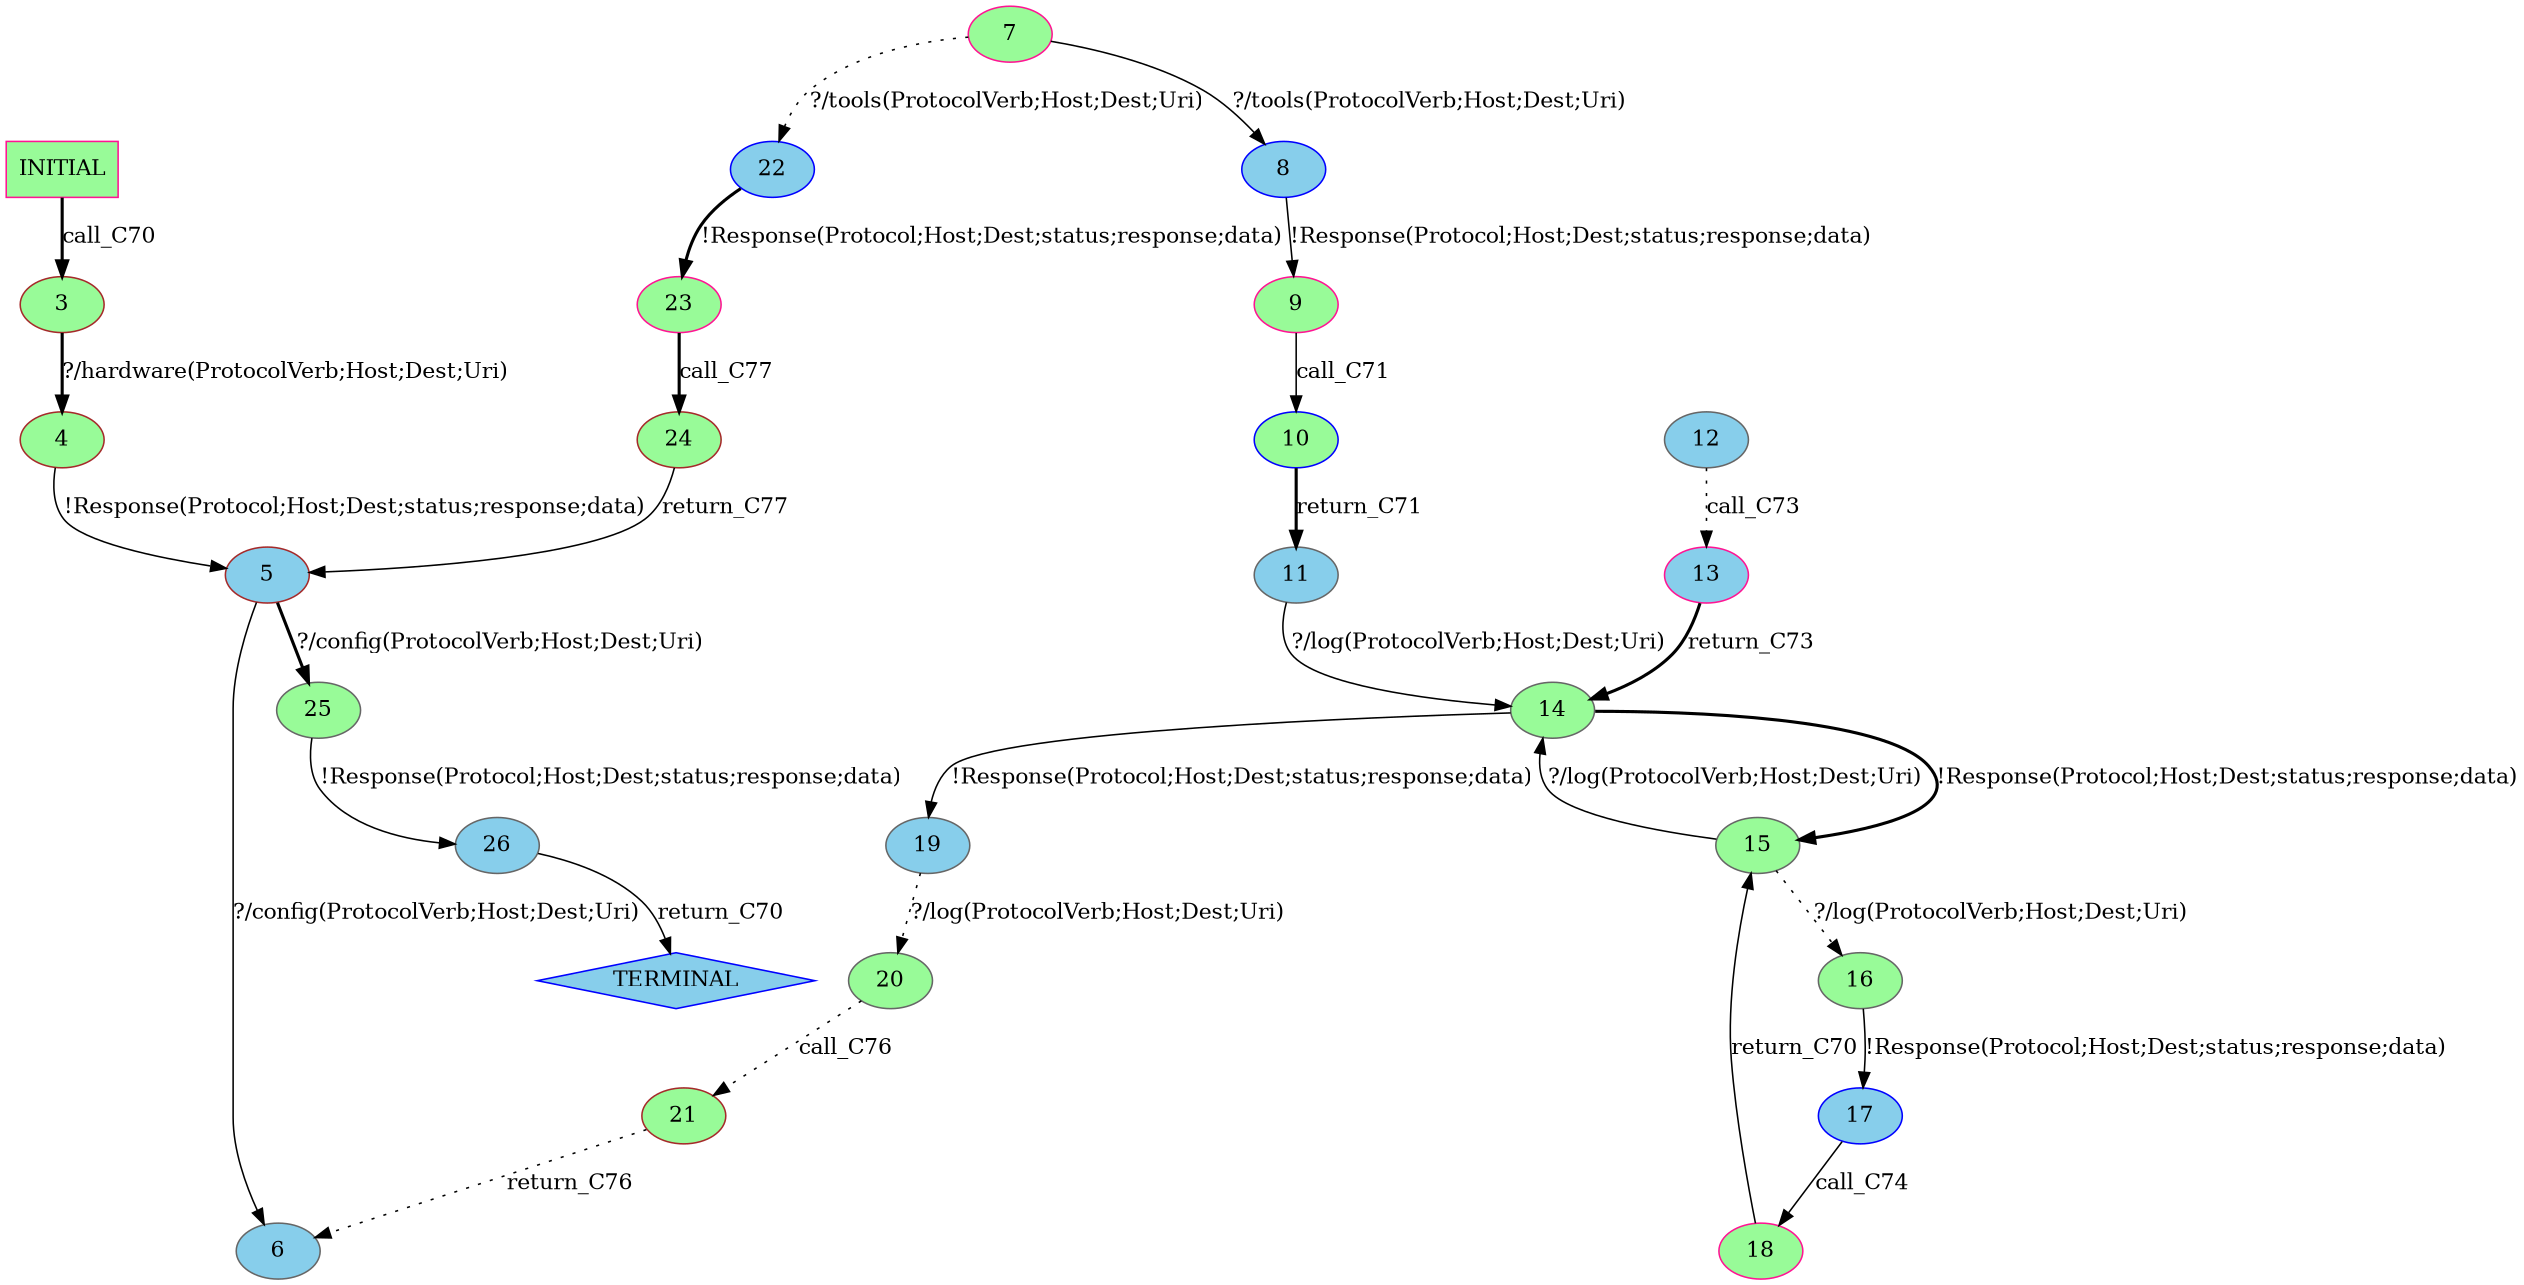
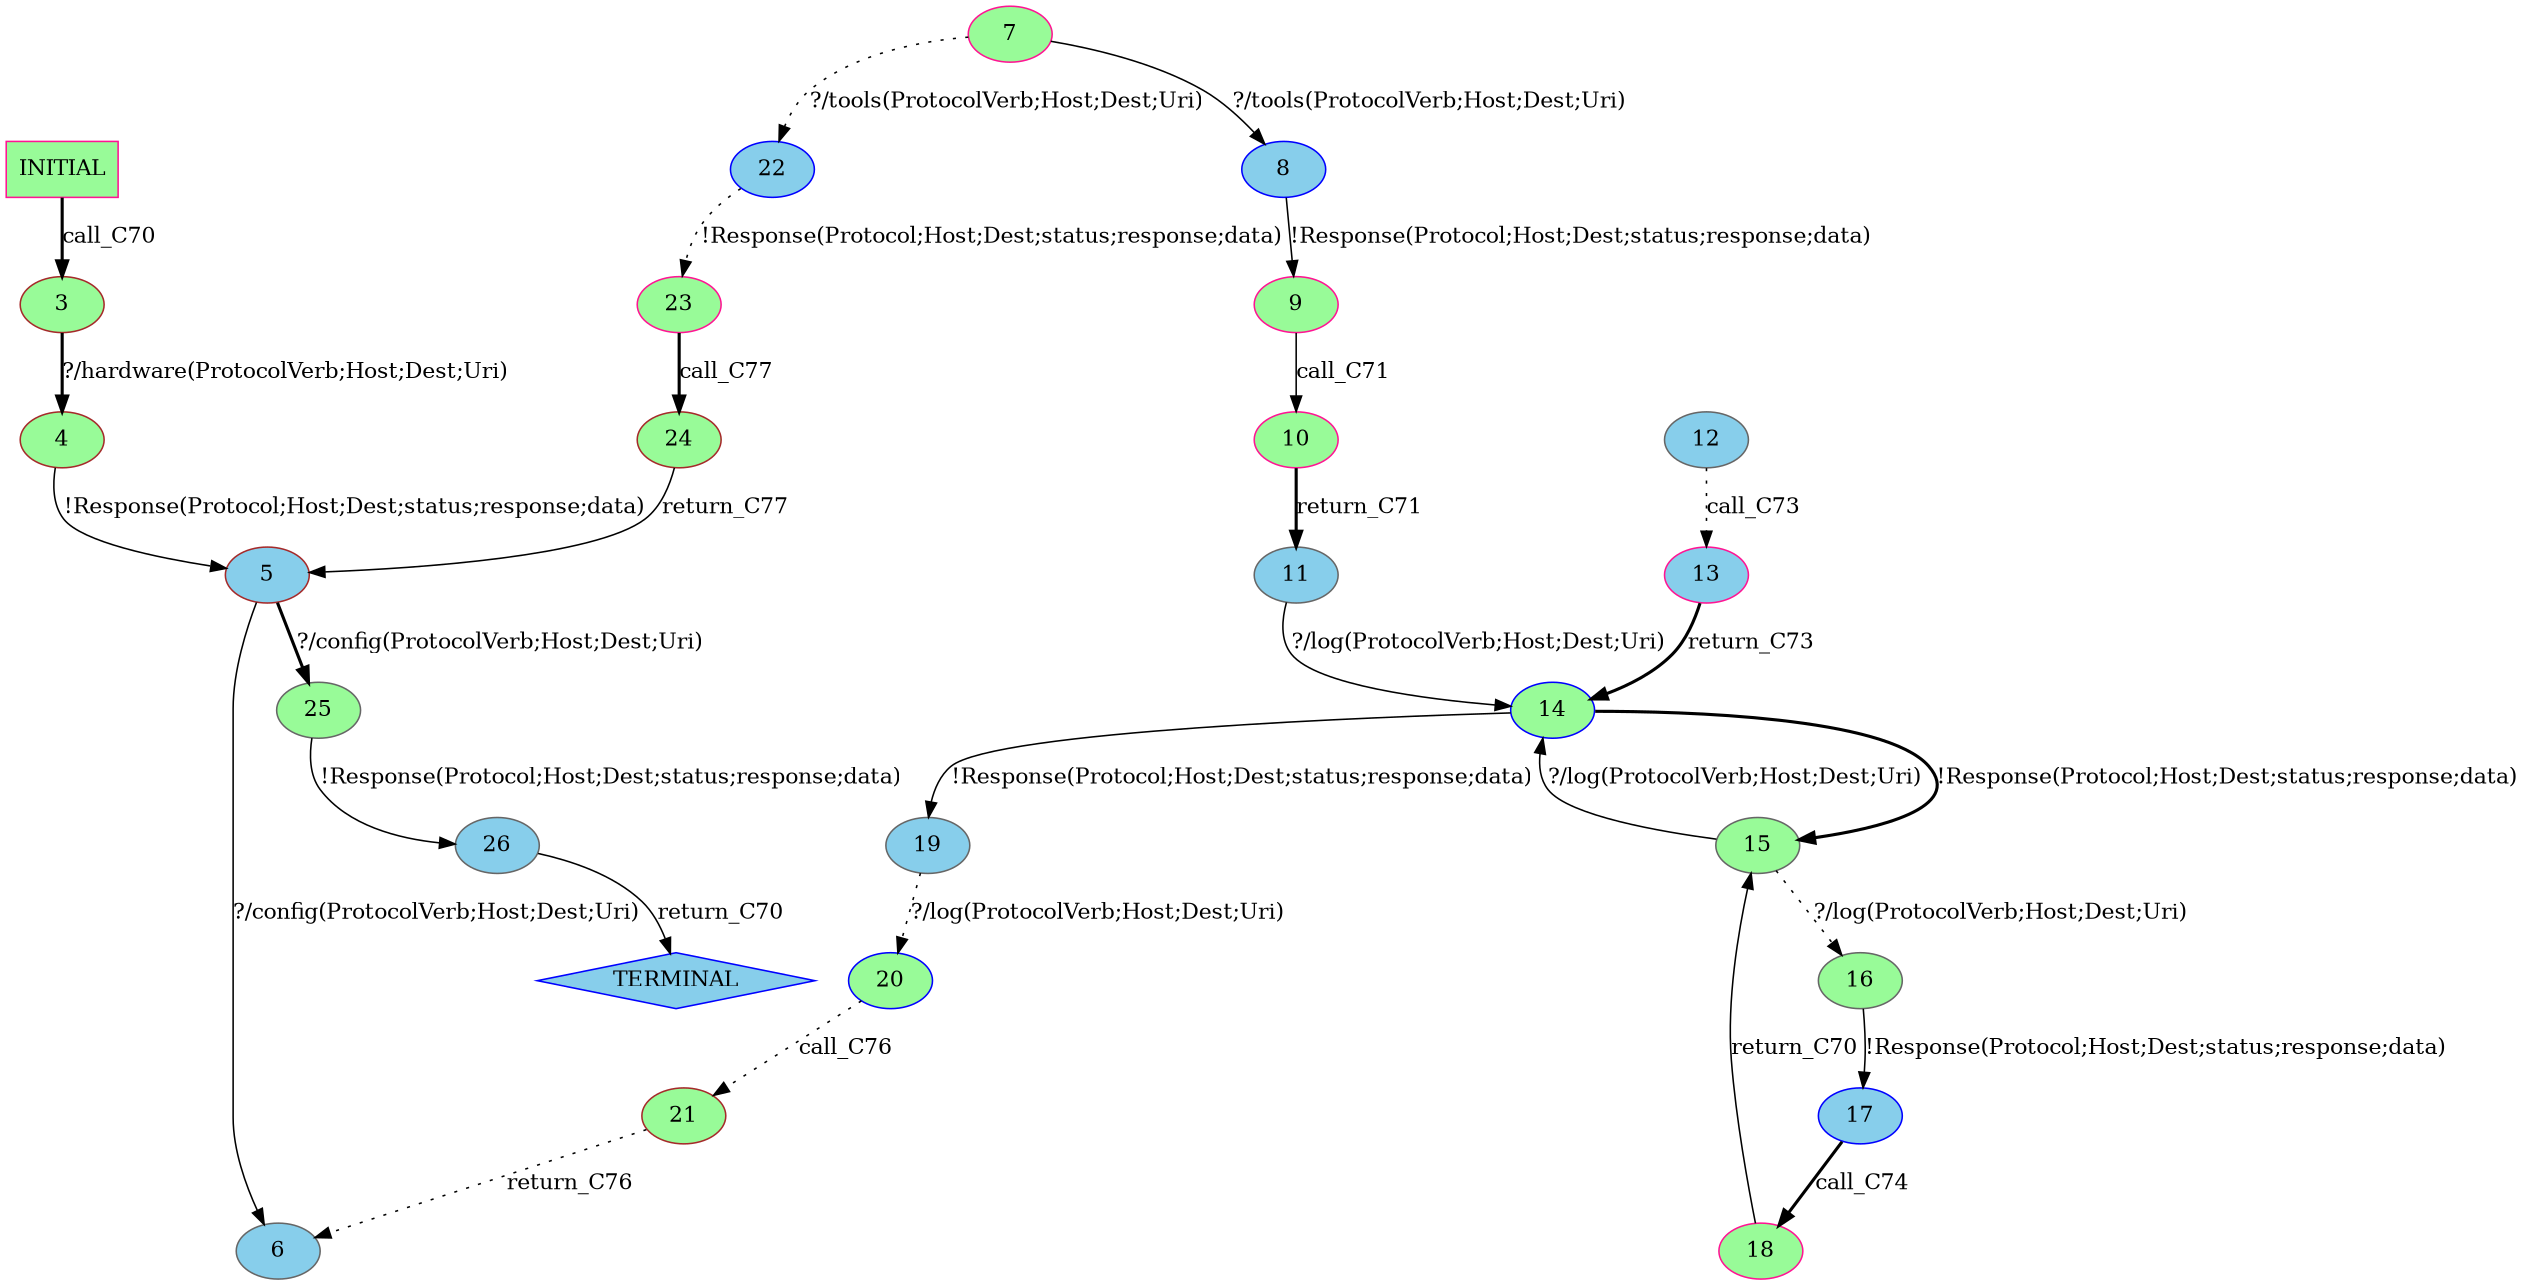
(706, 219) -> (706, 219)
(1296, 440) -> (1296, 440)
(1553, 710) -> (1553, 710)
(891, 981) -> (891, 981)
(1815, 1177) -> (1815, 1177)
